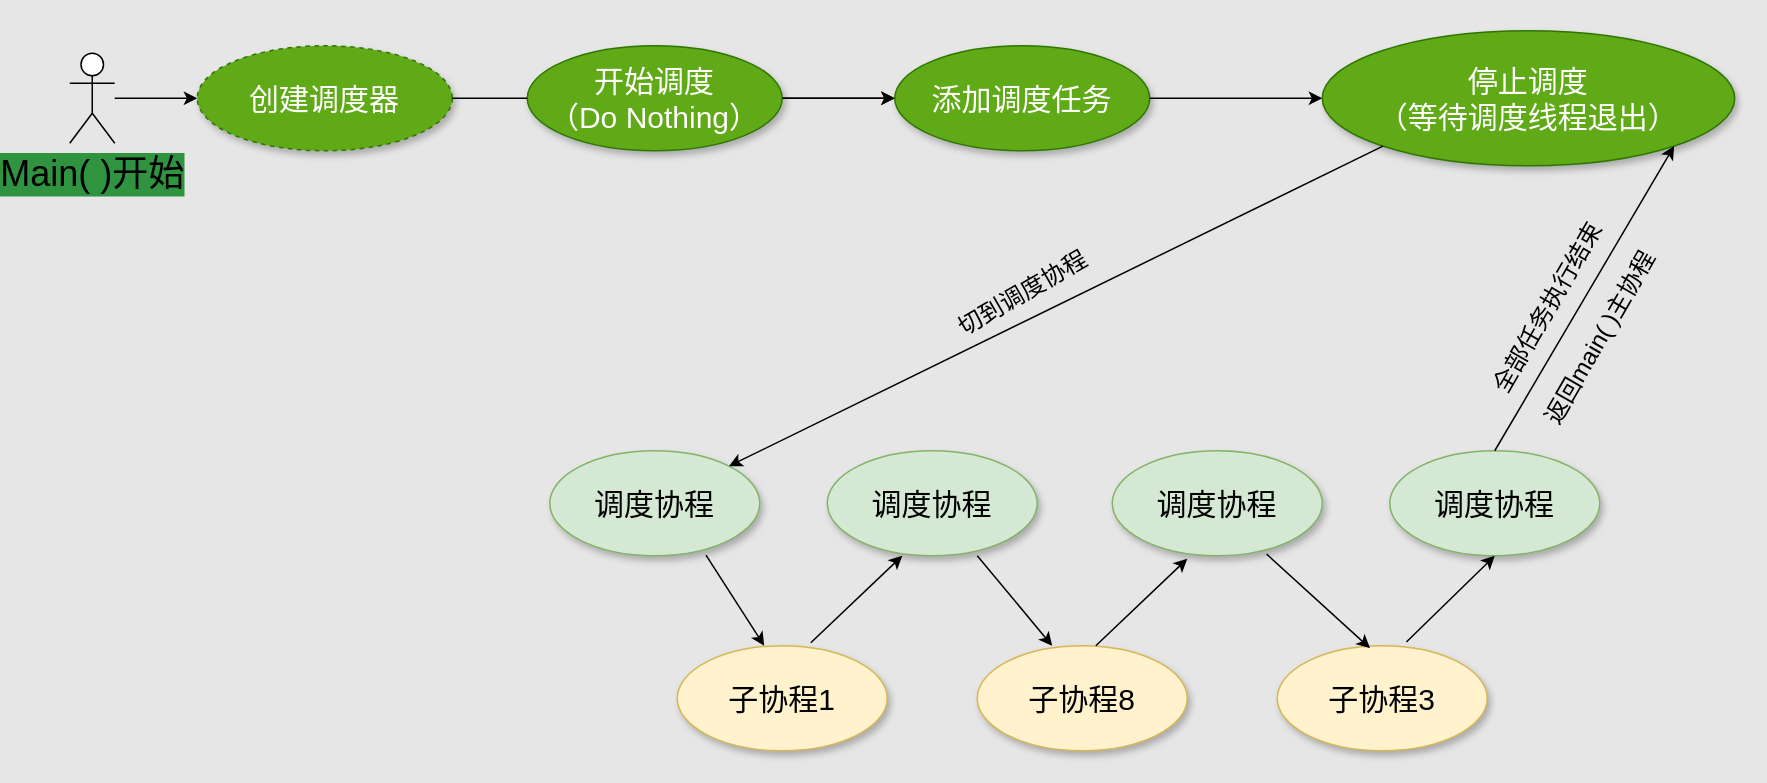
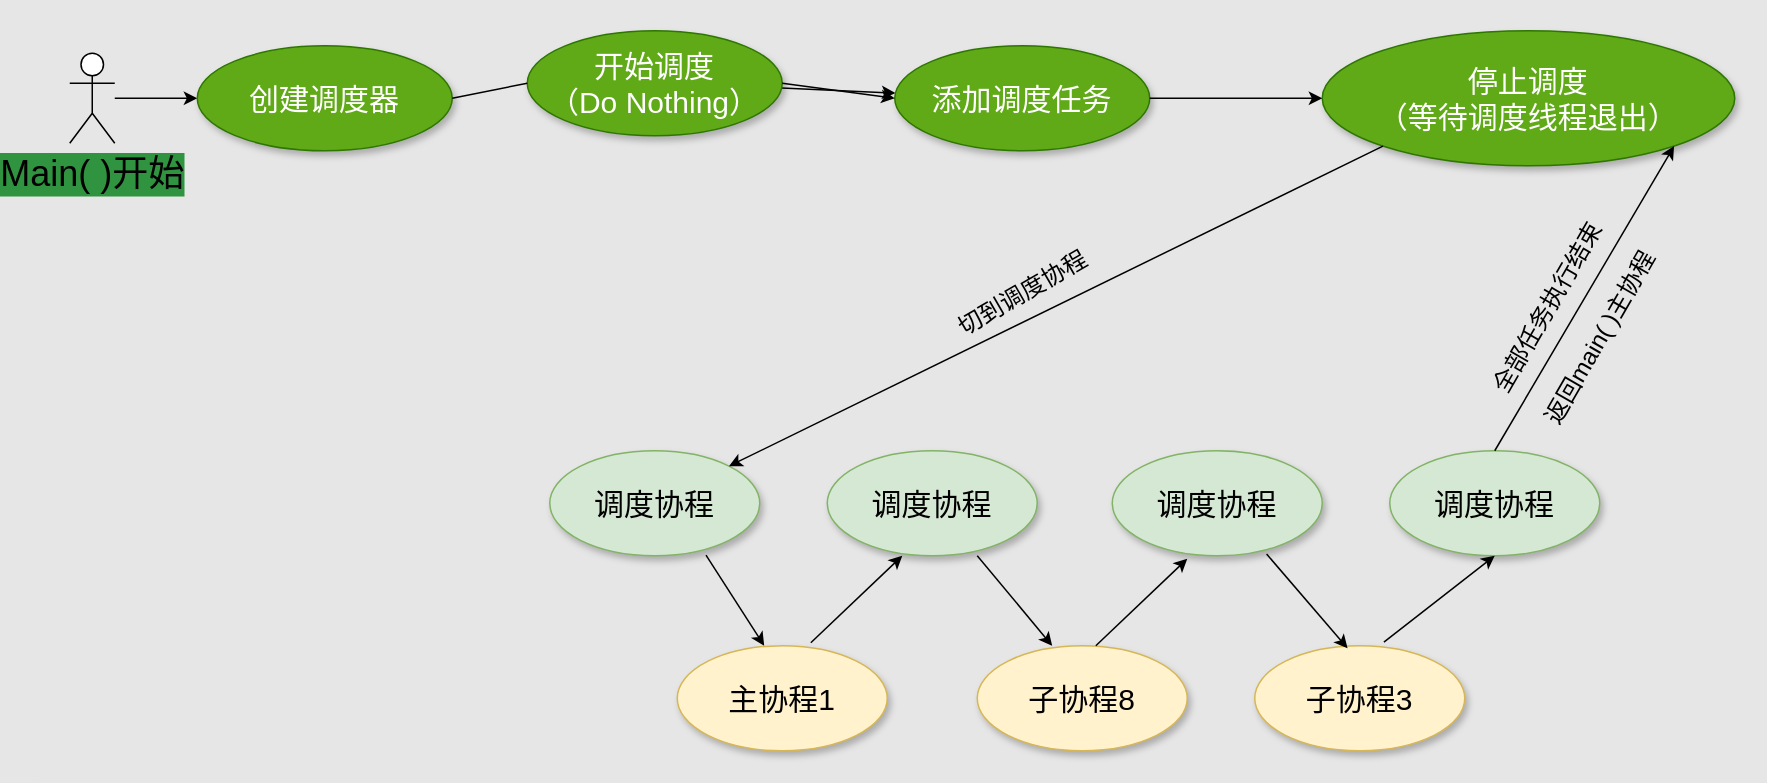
(325, 98) -> (325, 98)
(655, 98) -> (655, 83)
(782, 698) -> (782, 698)
(1382, 698) -> (1360, 698)
